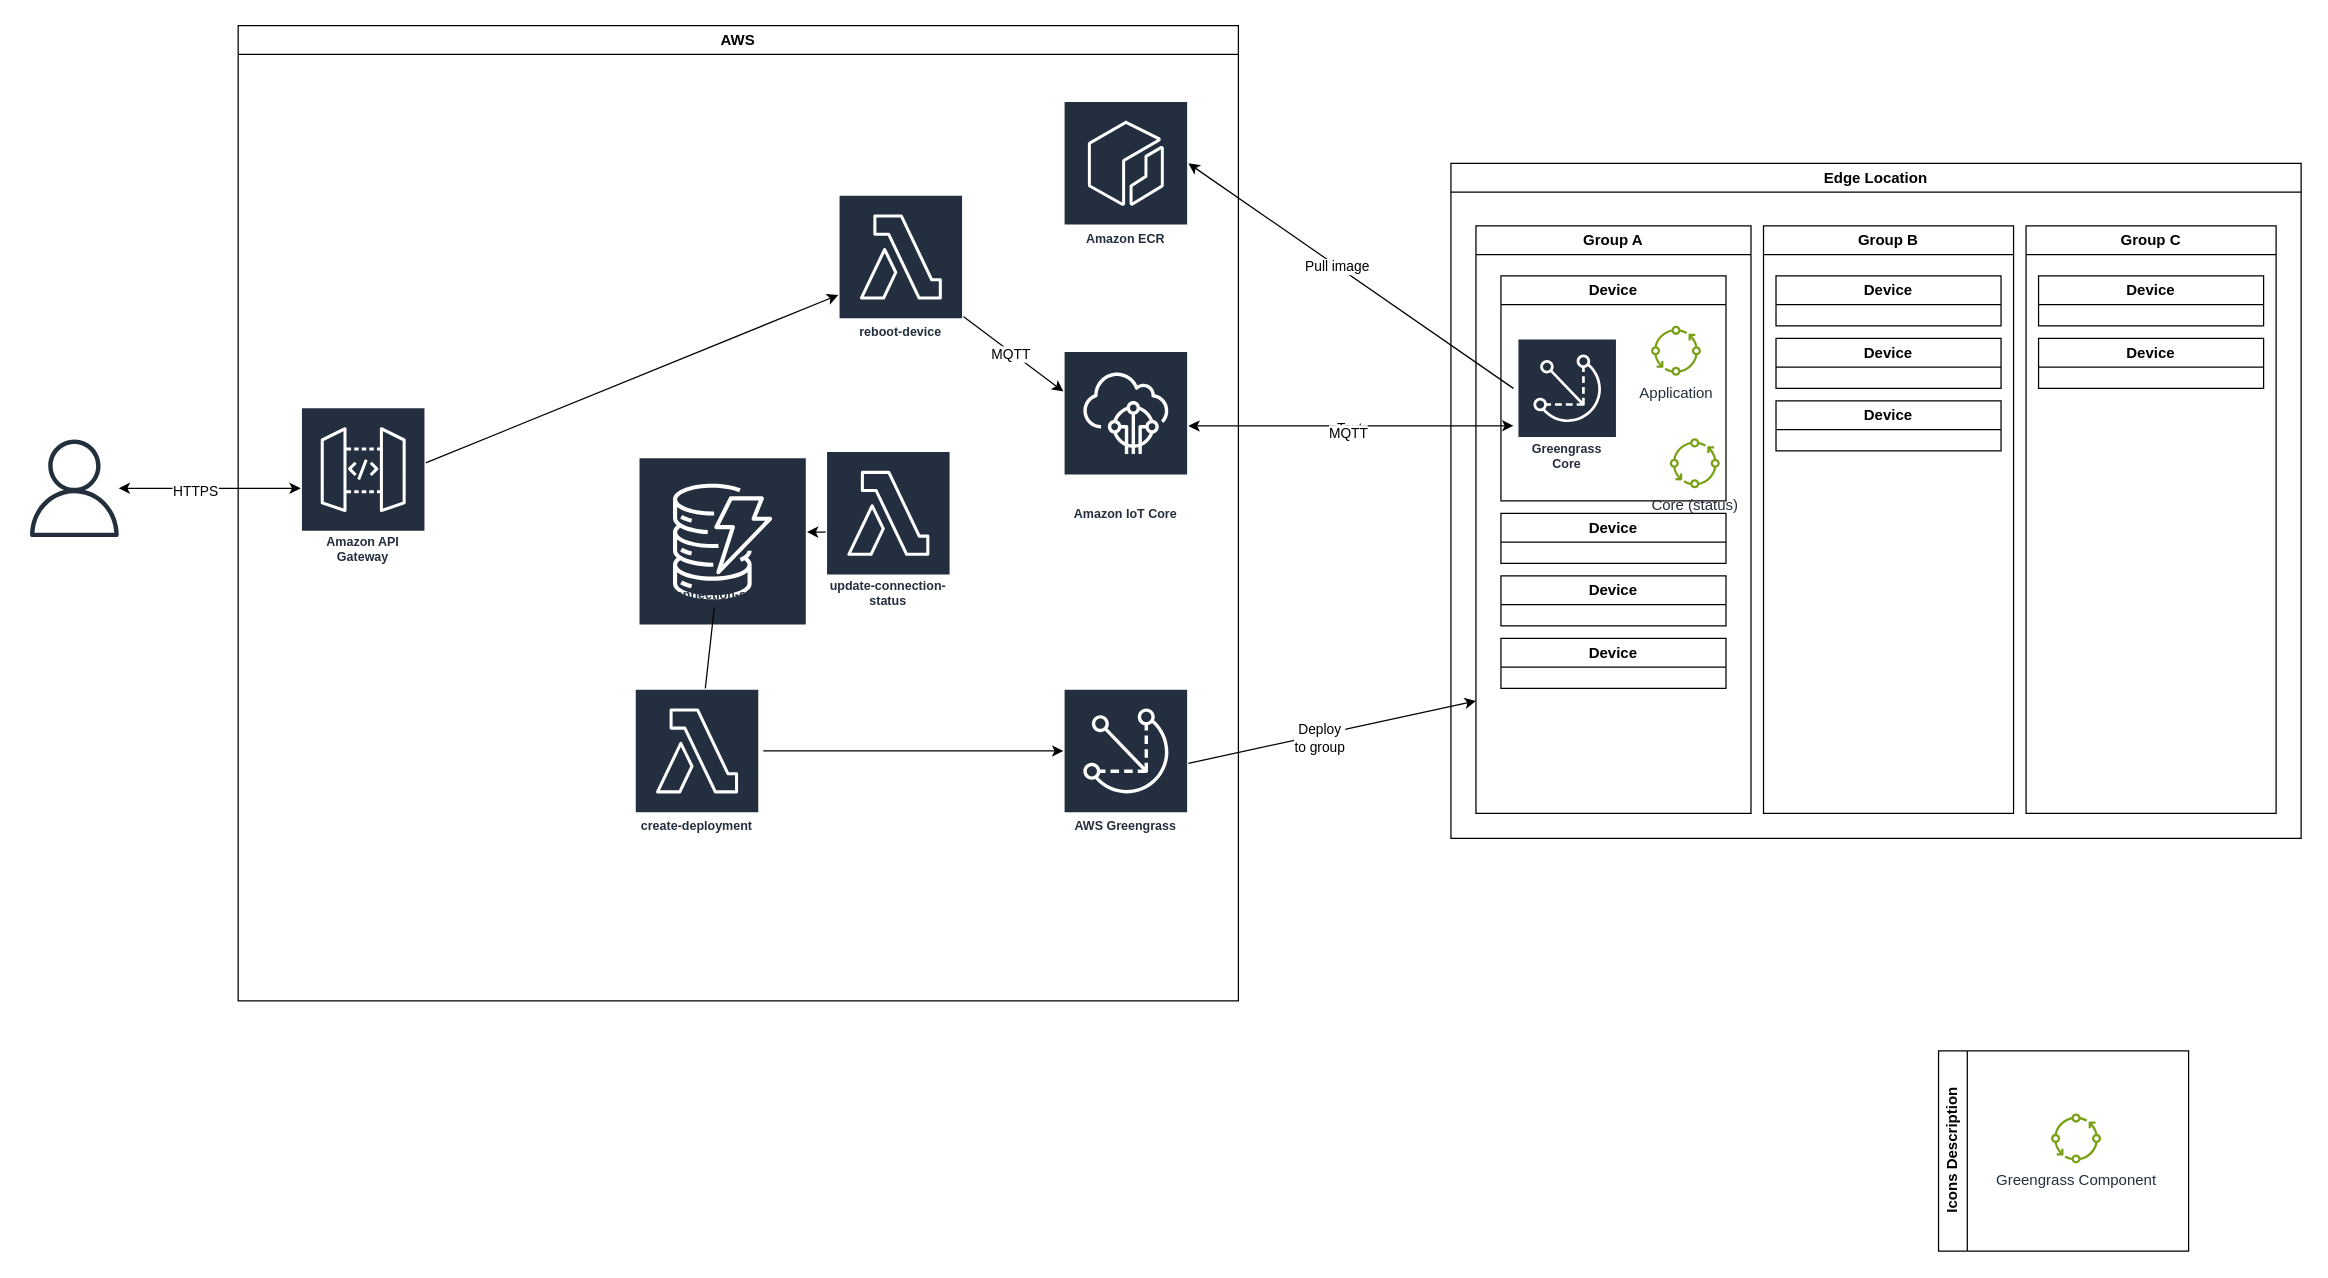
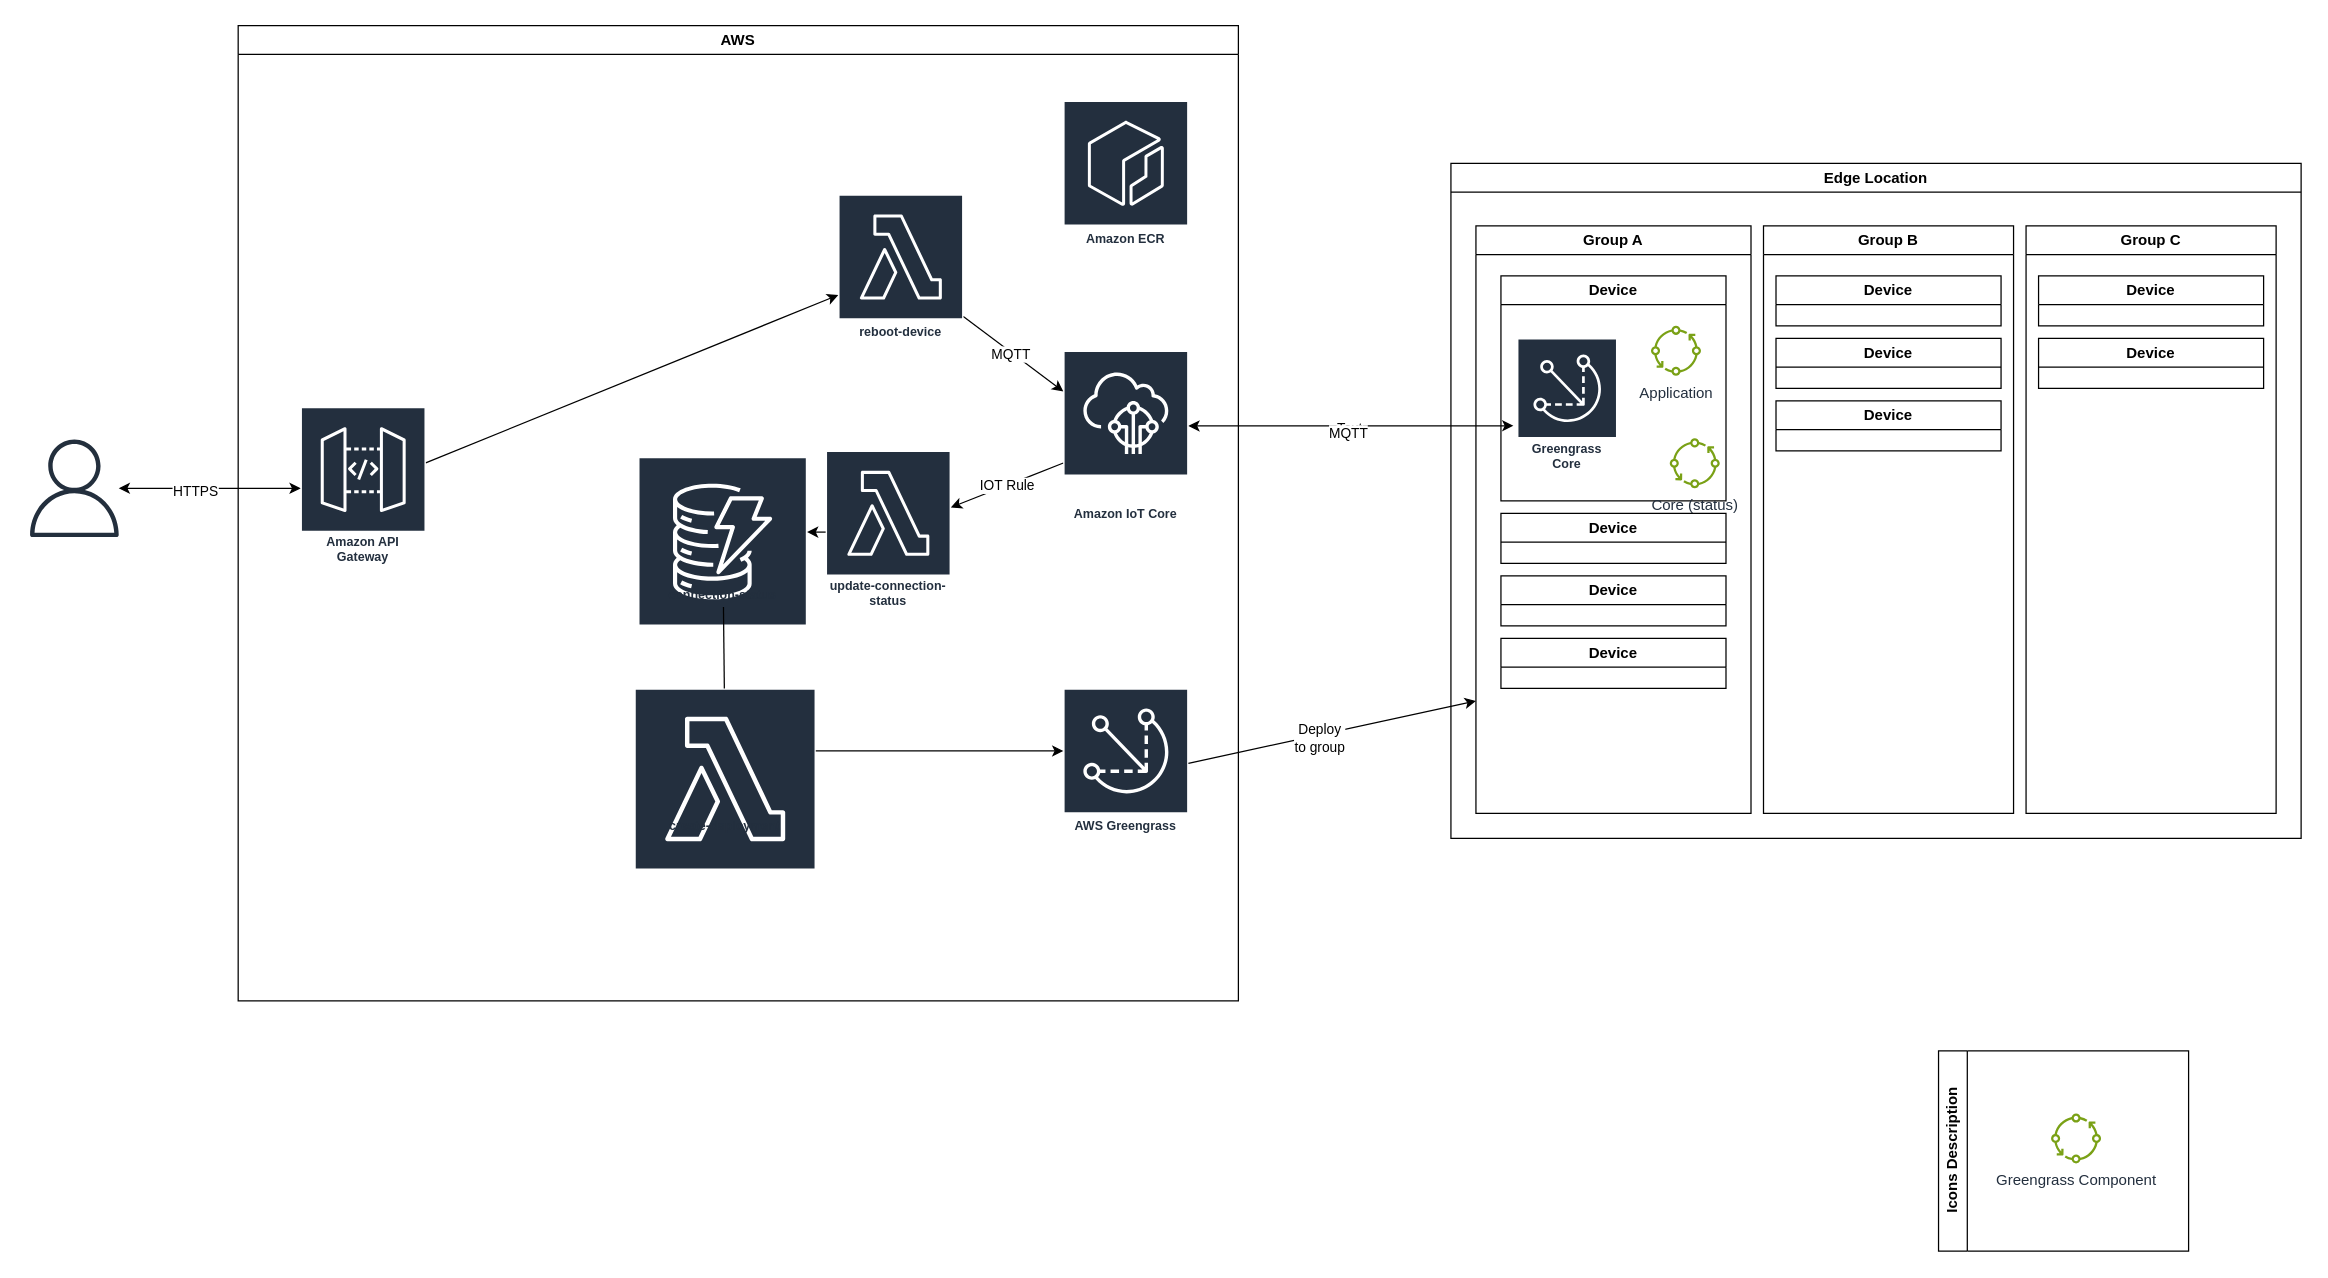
(1354, 278) -> none
none -> (1011, 484)
(697, 763) -> (725, 763)
